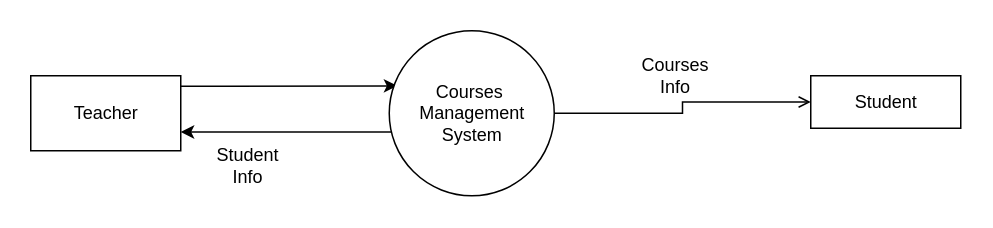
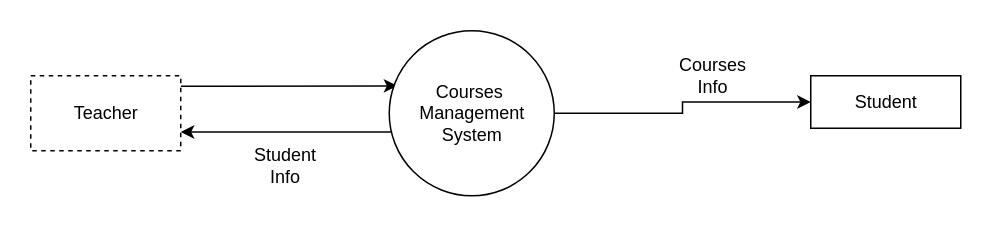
(676, 76) -> (713, 76)
(801, 102) -> (799, 102)
(106, 113) -> (106, 113)
(248, 166) -> (286, 166)
